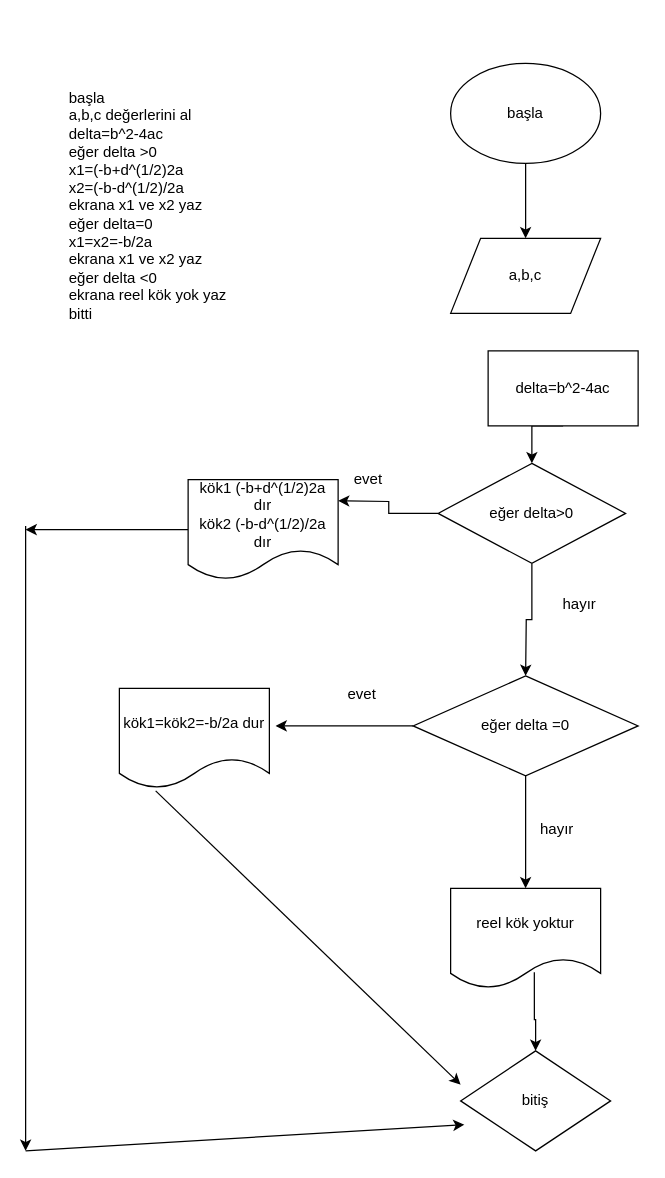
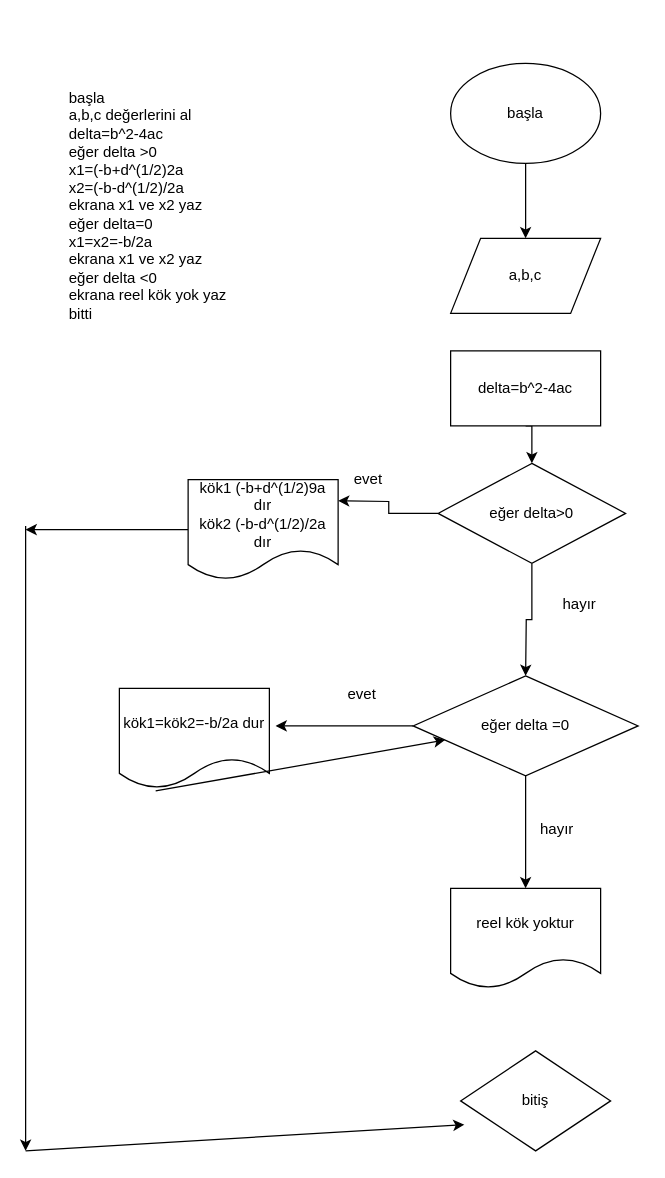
(563, 388) -> (526, 388)
(263, 514) -> (263, 514)
(305, 934) -> (296, 766)
(534, 1007) -> none
